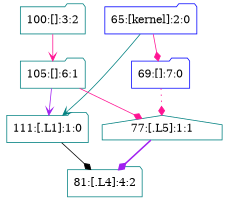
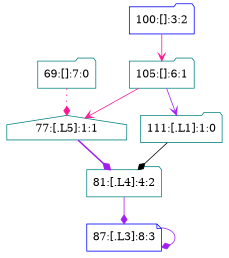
(53, 20) -> (162, 20)
(151, 20) -> none
(161, 75) -> (67, 75)
(107, 101) -> (115, 101)
none -> (124, 238)
